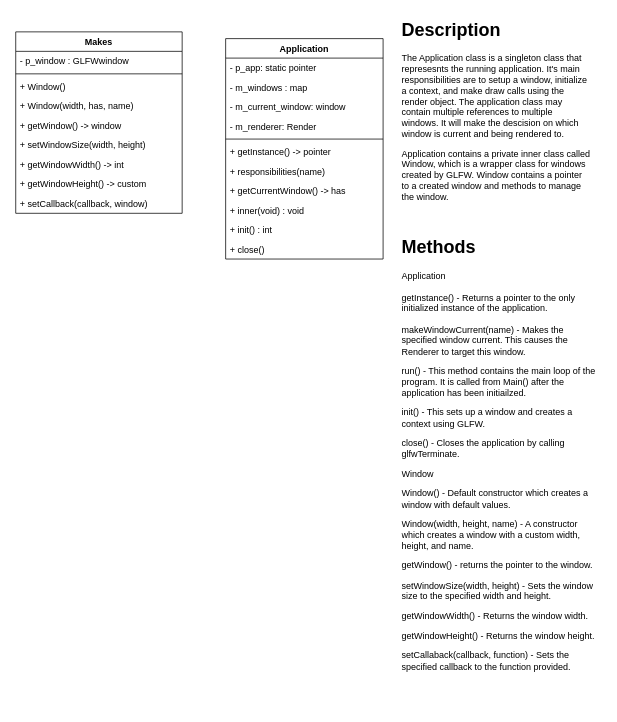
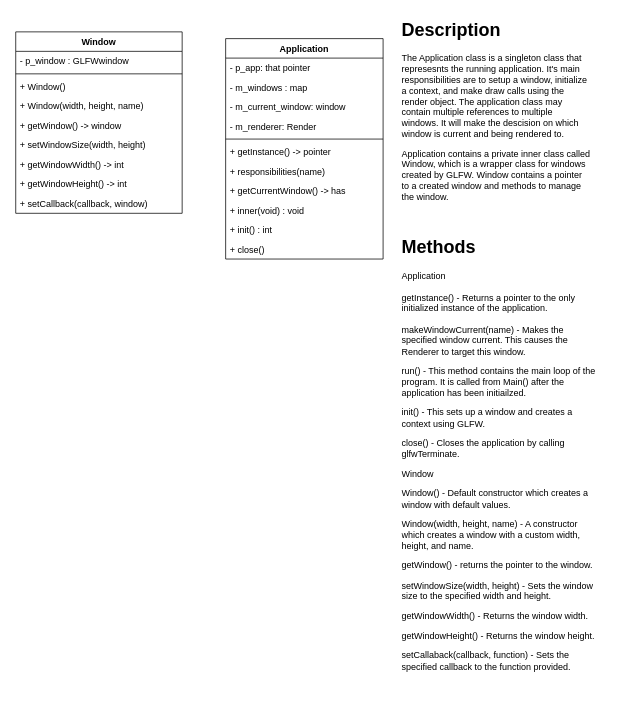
(98, 42) -> (98, 42)
(280, 68) -> (277, 68)
(77, 107) -> (83, 107)
(87, 185) -> (78, 185)
